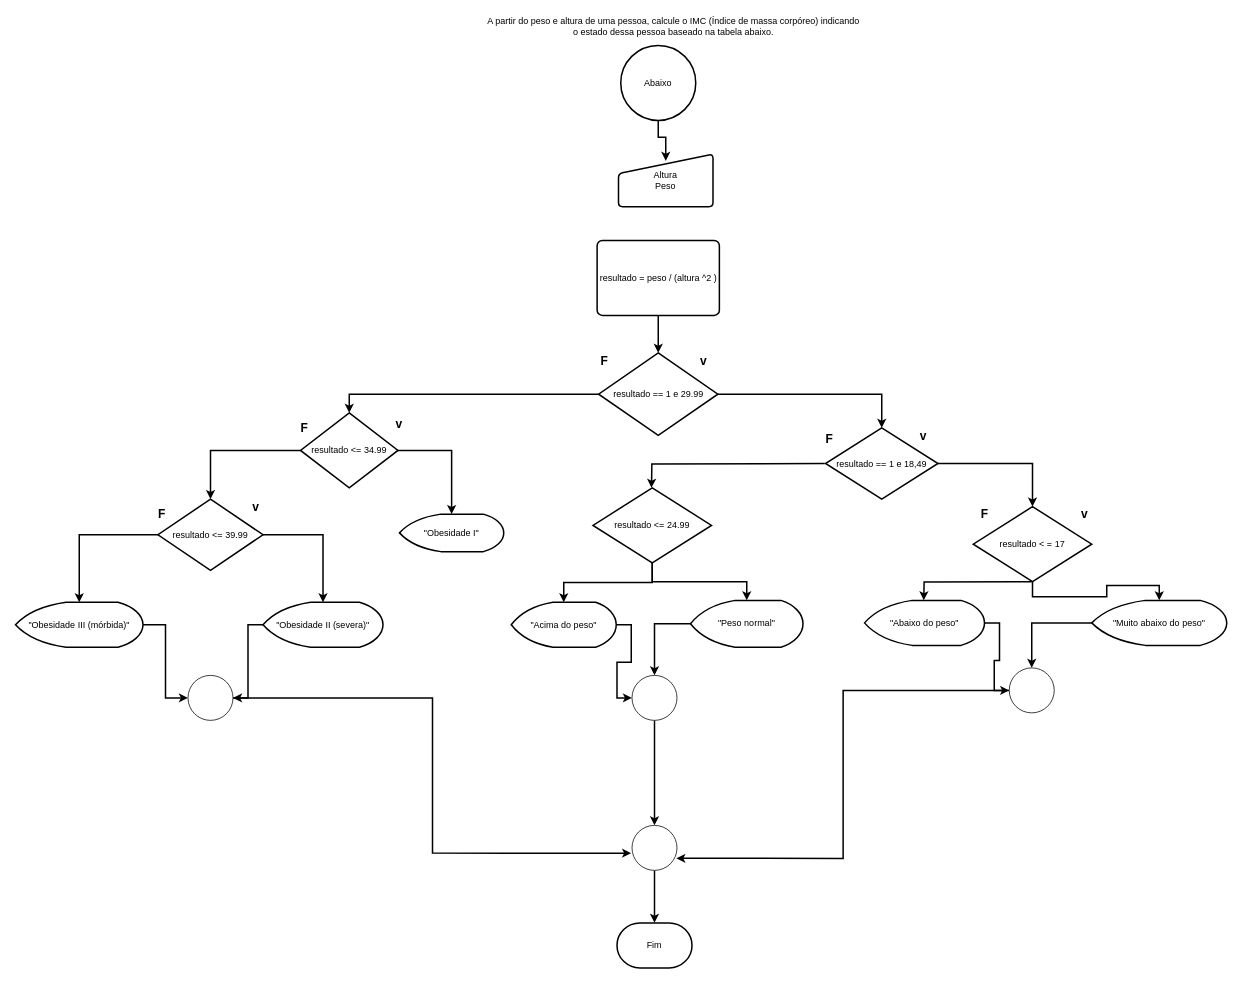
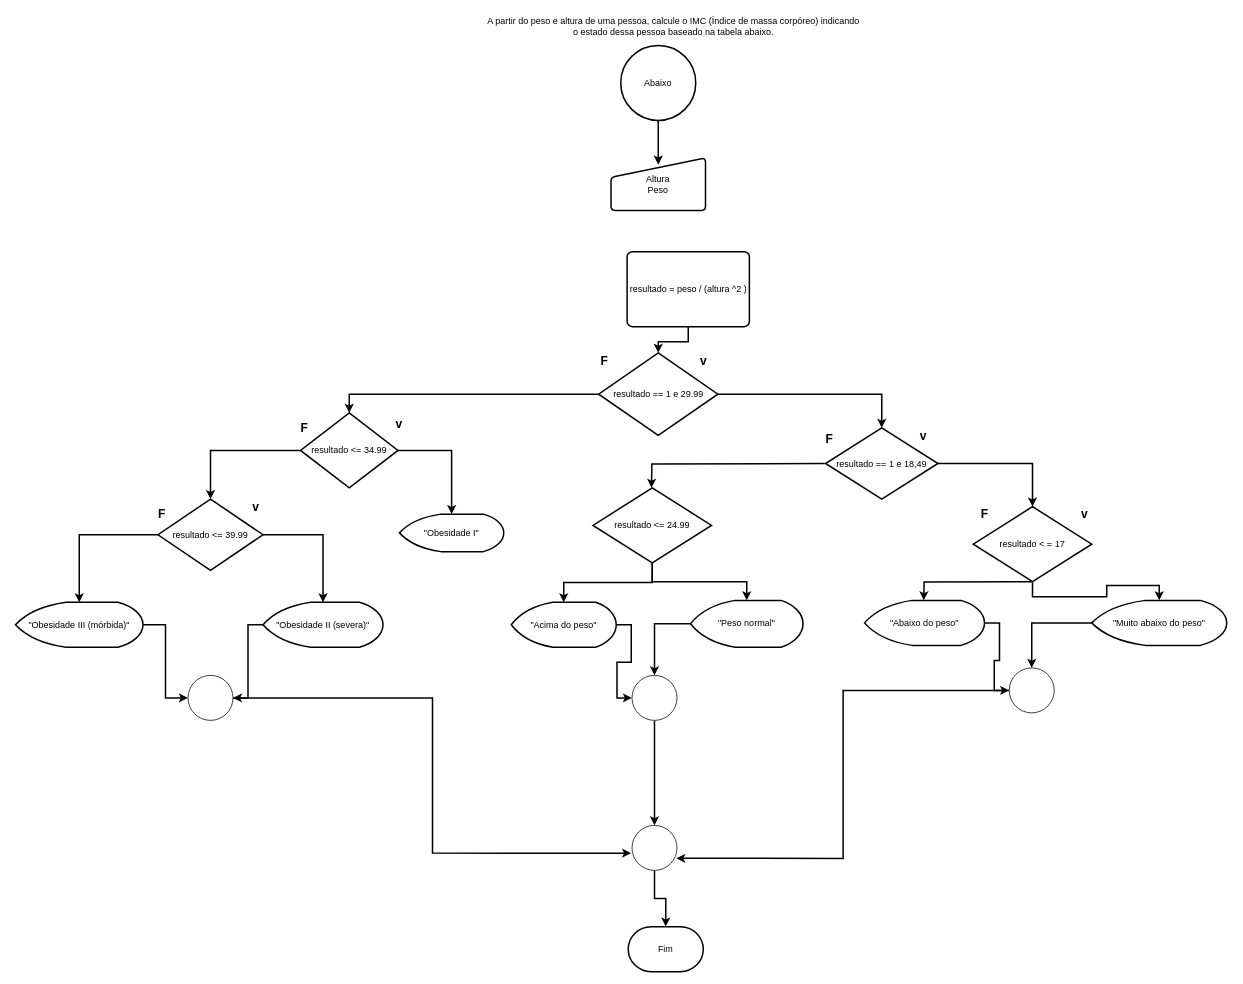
(666, 180) -> (658, 184)
(658, 278) -> (688, 289)
(654, 945) -> (666, 949)
